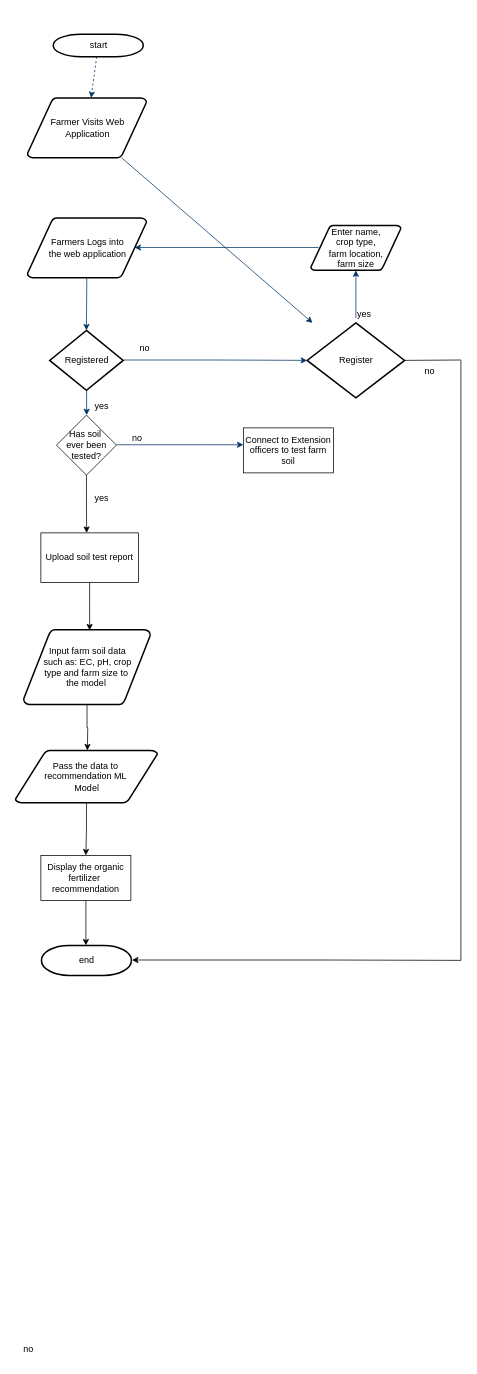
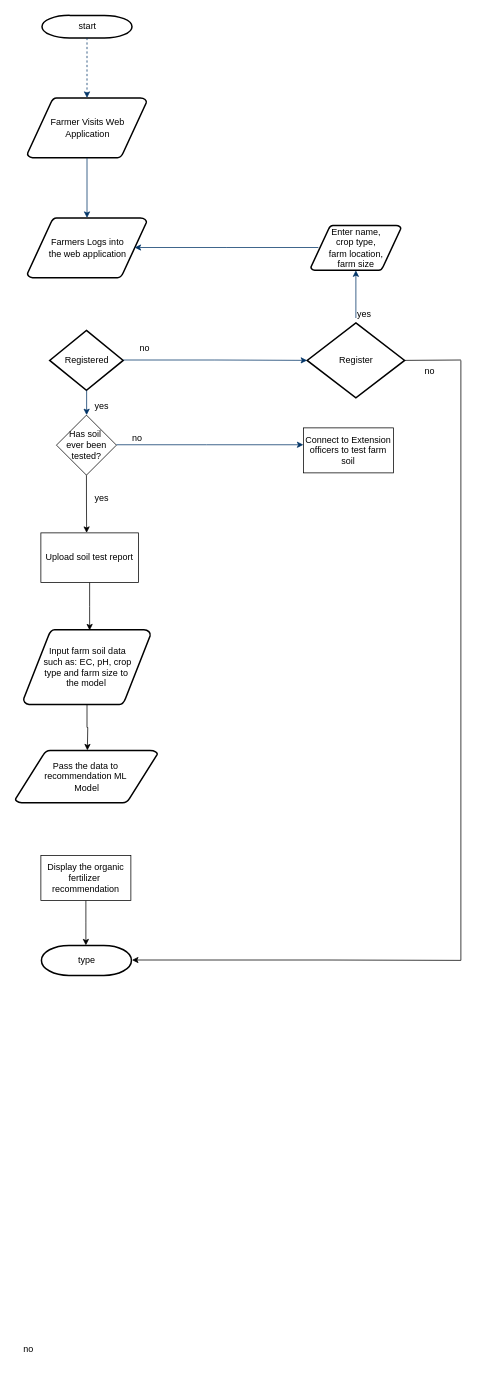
(98, 45) -> (87, 27)
(215, 238) -> (87, 211)
(87, 301) -> none
(288, 450) -> (348, 450)
(86, 826) -> none
(87, 960) -> (87, 960)
